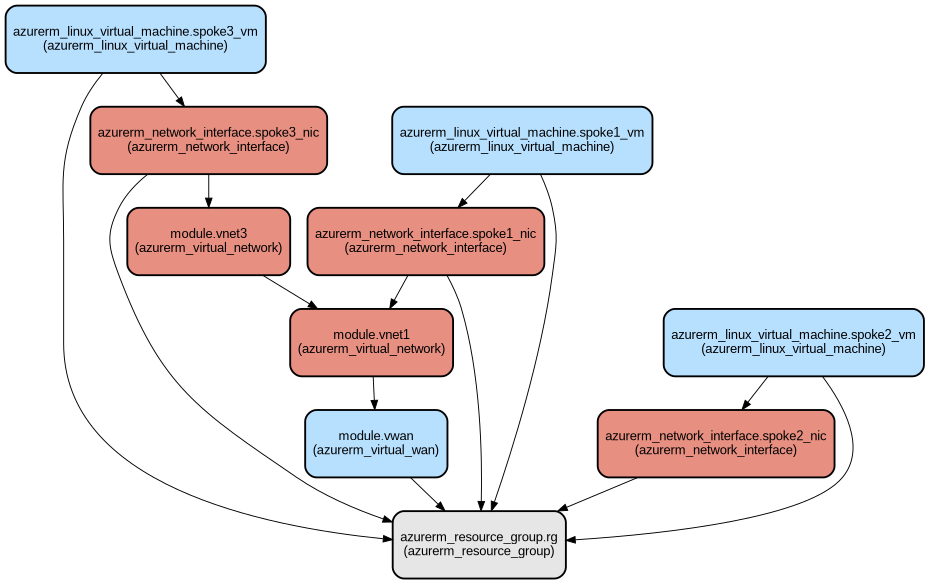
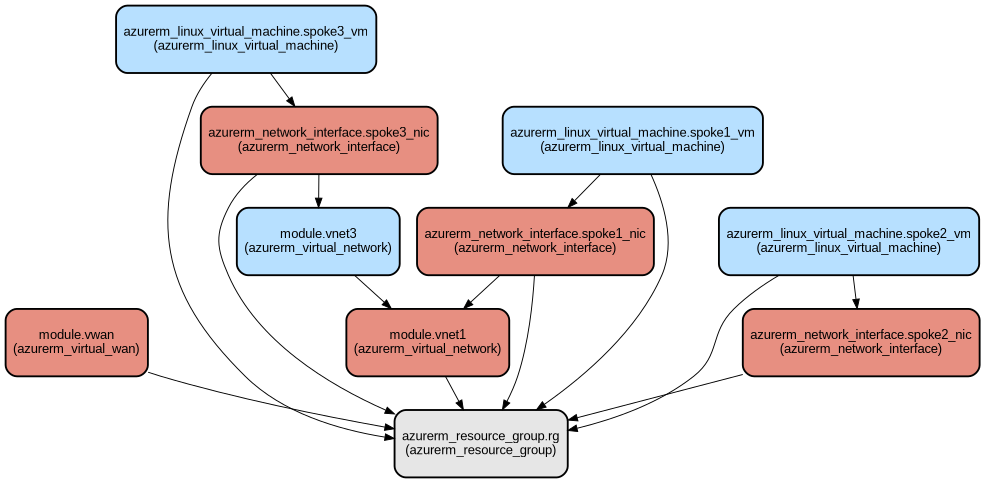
(209, 242) -> (318, 242)
(374, 388) -> (452, 389)
(376, 444) -> (77, 343)
